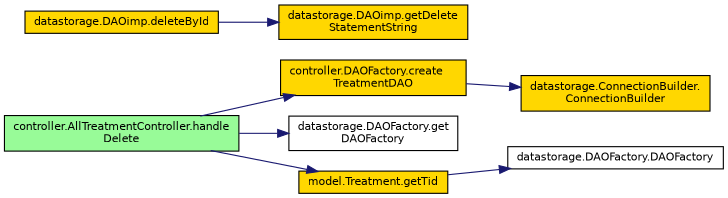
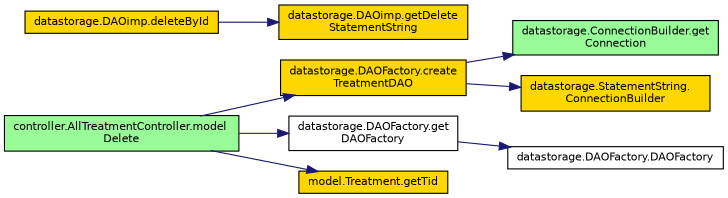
none -> (616, 38)
(373, 78) -> (373, 78)
(616, 93) -> (616, 93)
(122, 133) -> (122, 133)
(474, 172) -> (479, 144)
